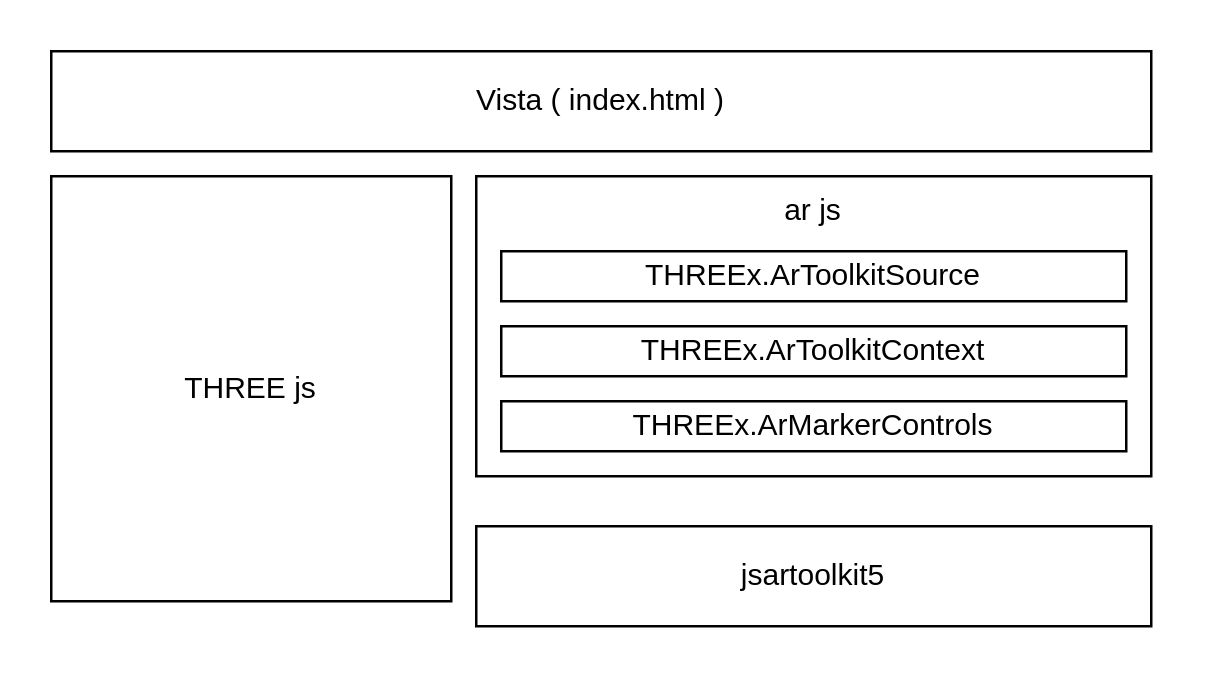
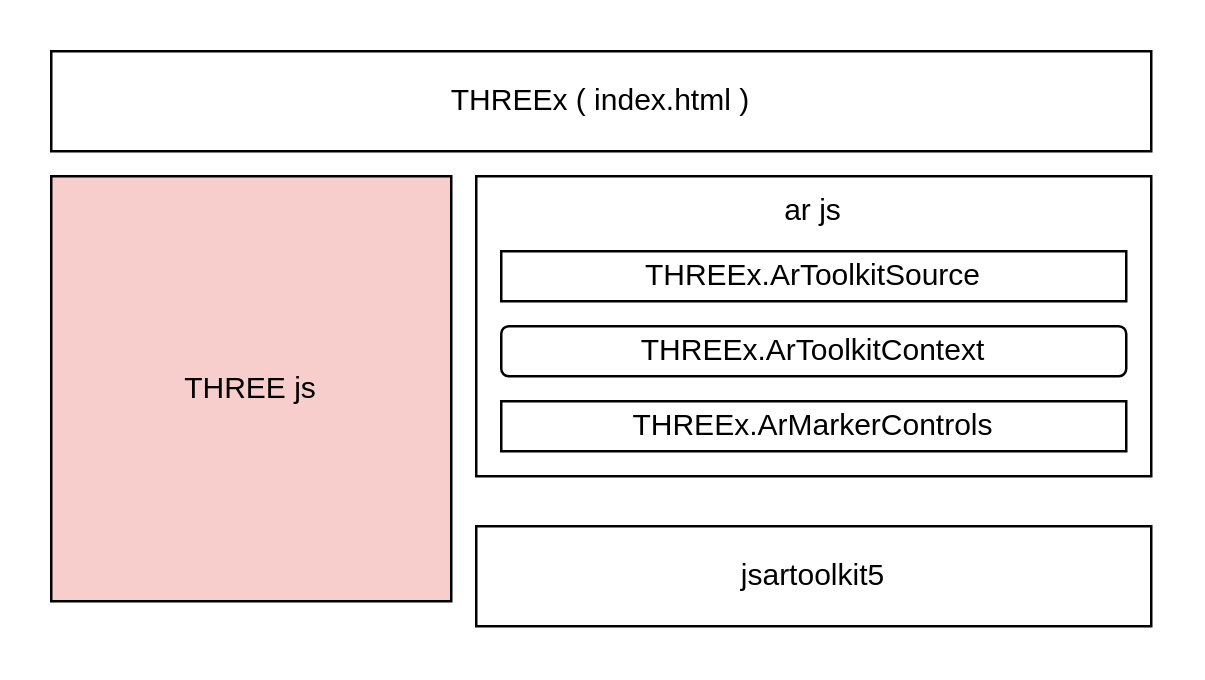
(601, 101) -> (601, 101)
(814, 351) -> (814, 351)
(251, 389) -> (251, 389)
